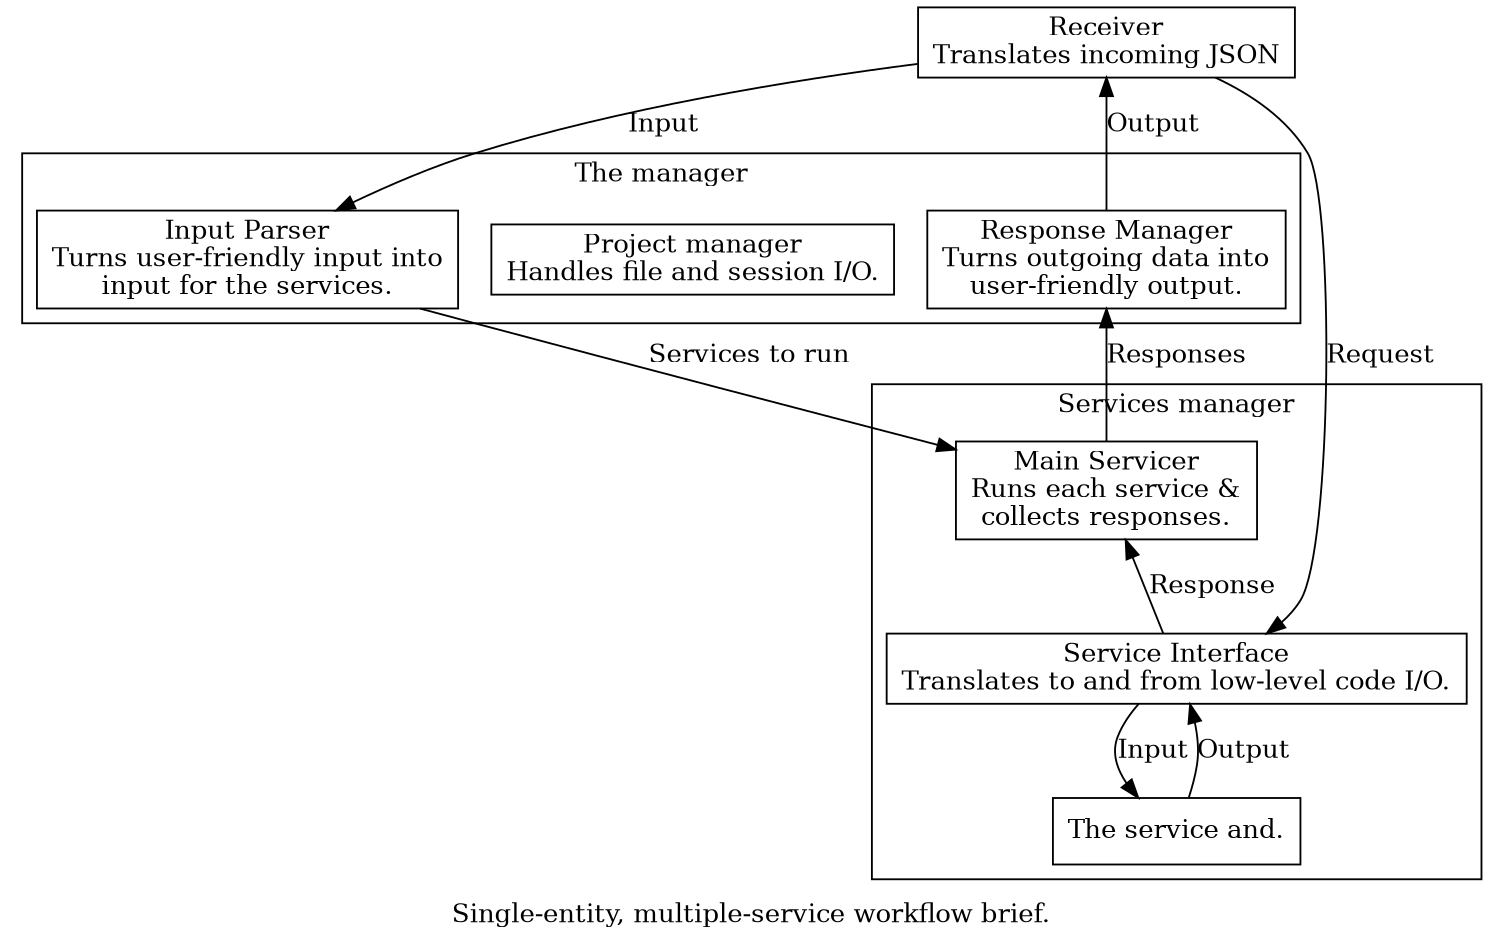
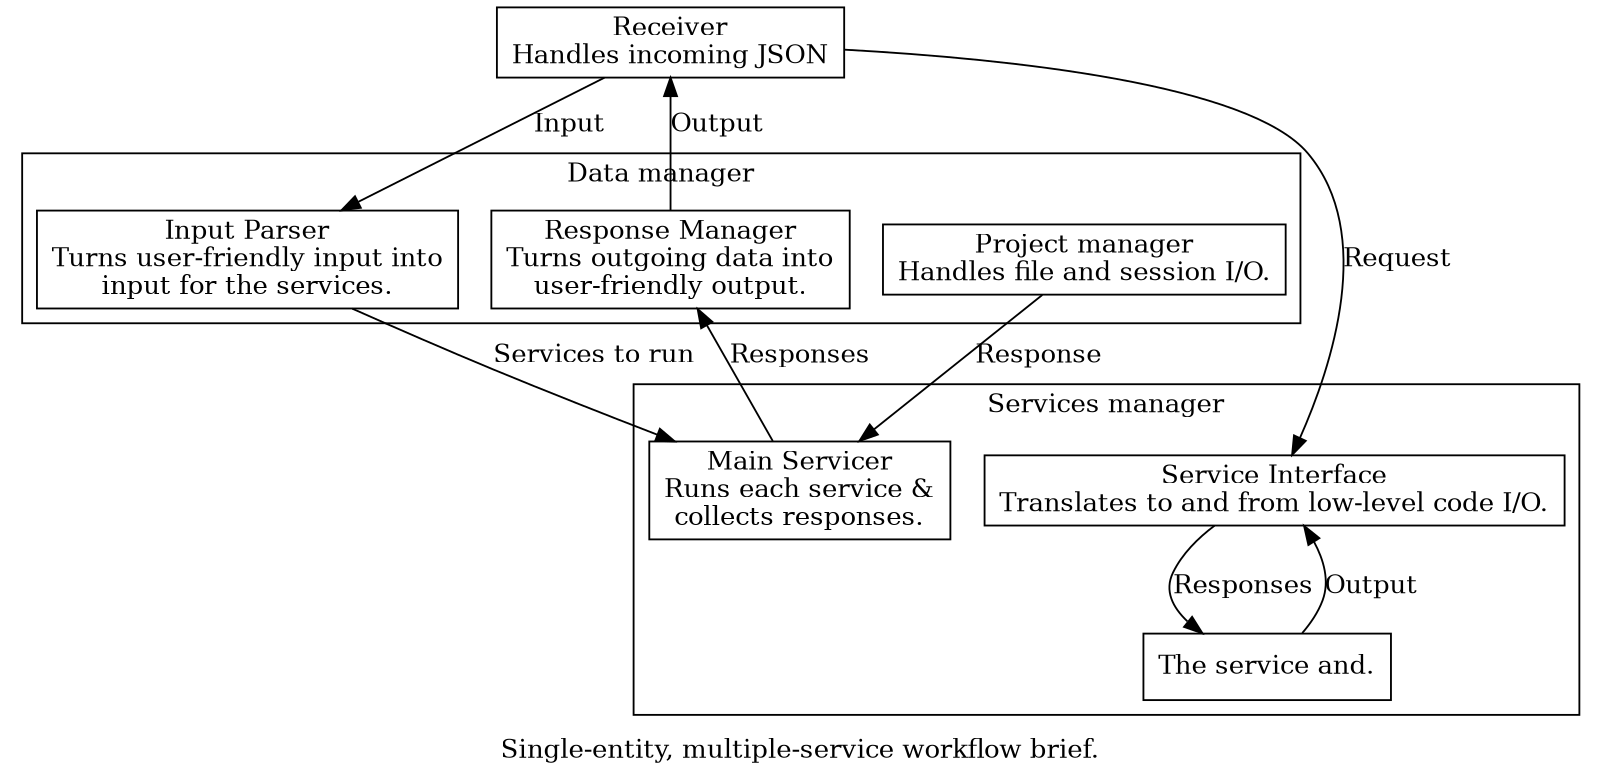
(1106, 42) -> (671, 42)
(661, 175) -> (661, 175)
(1148, 595) -> (958, 362)
(1157, 751) -> (1248, 586)
